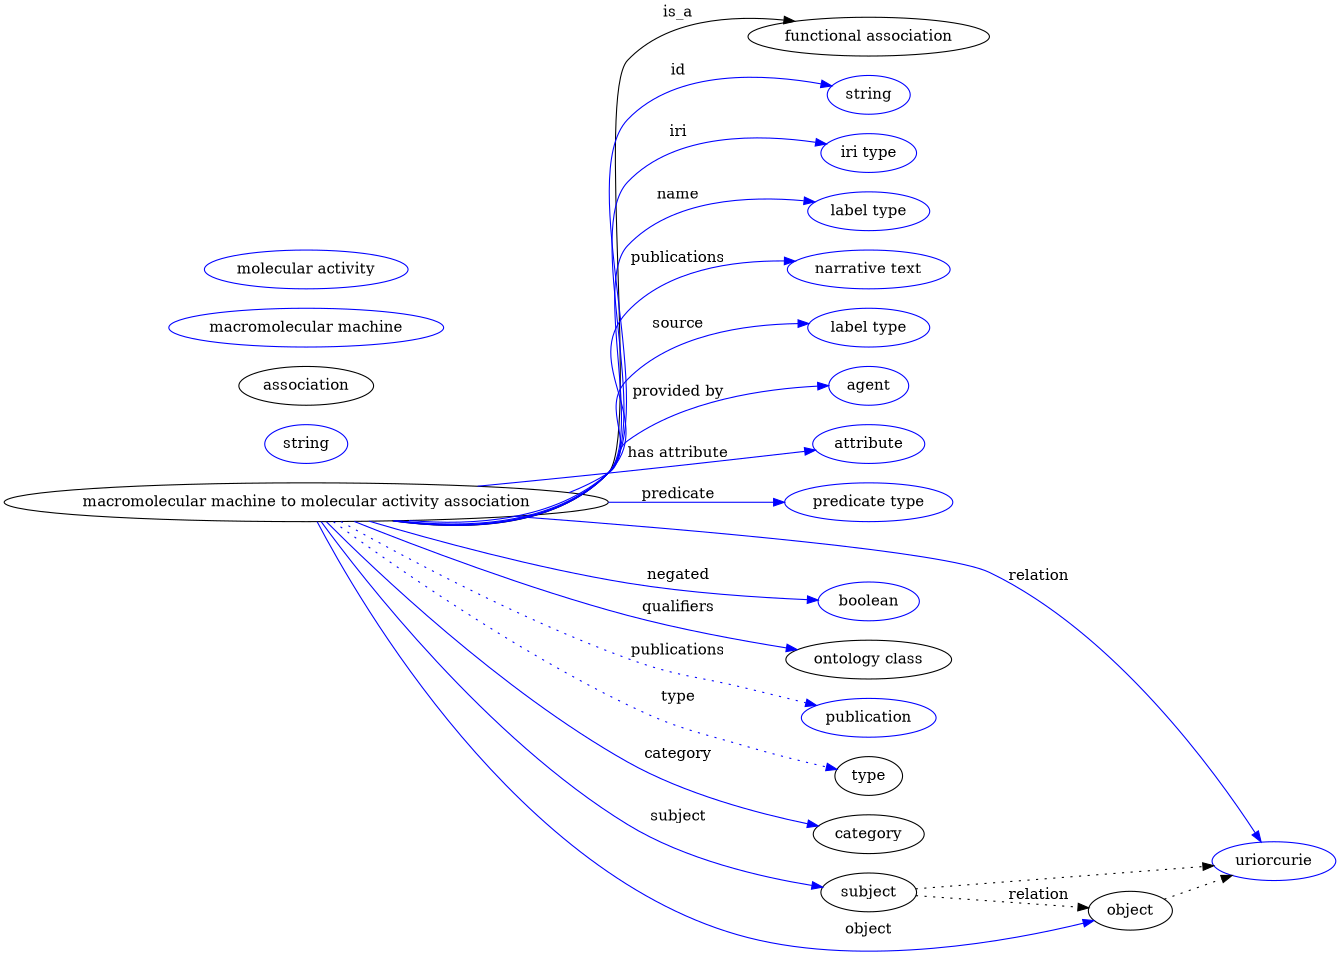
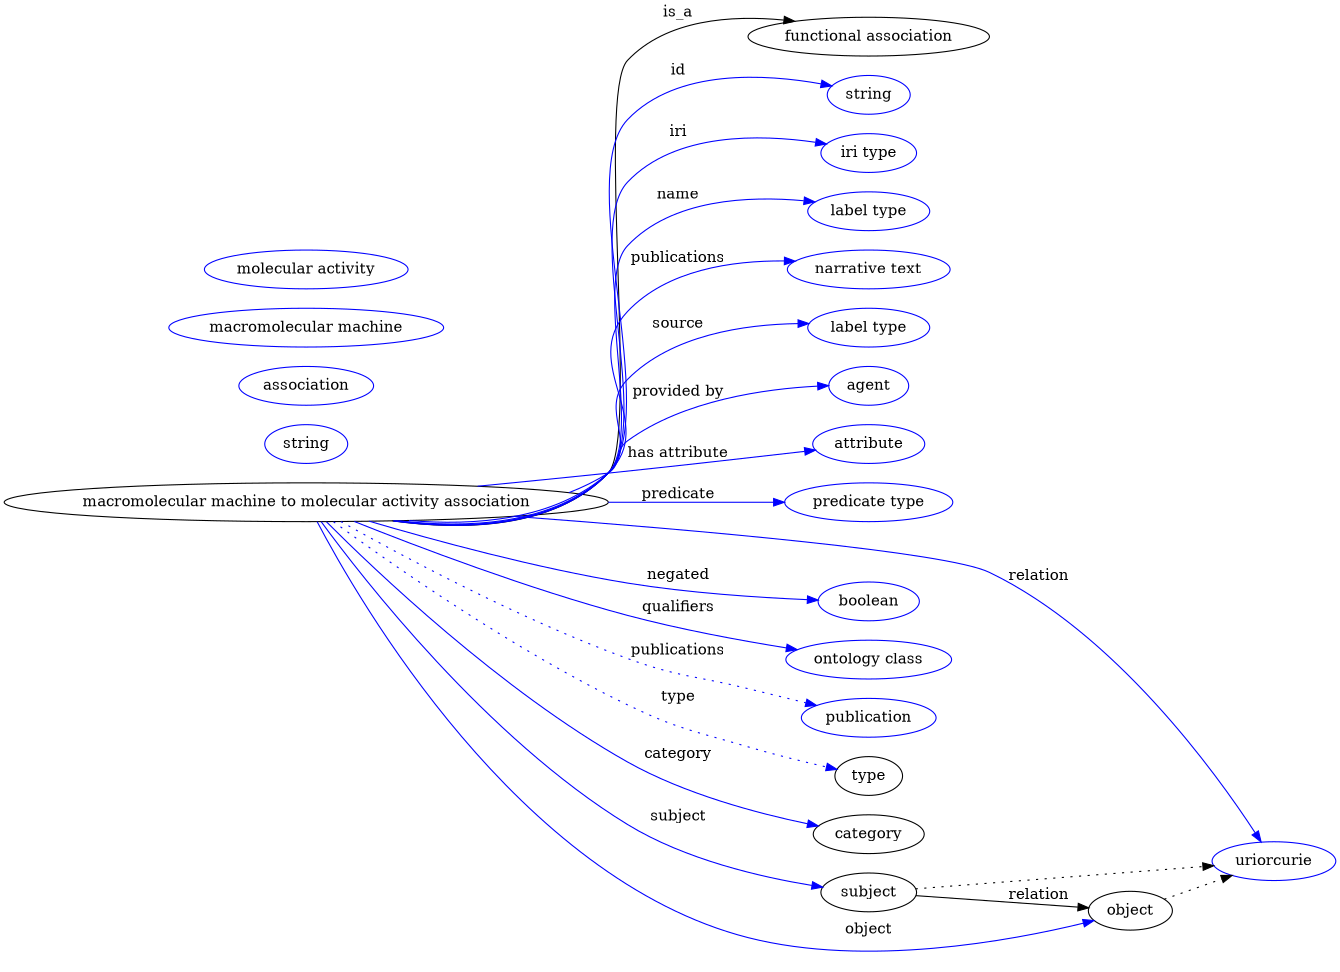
(306, 386) -> (306, 386)
(869, 660) -> (869, 660)
(997, 901) -> (997, 901)
